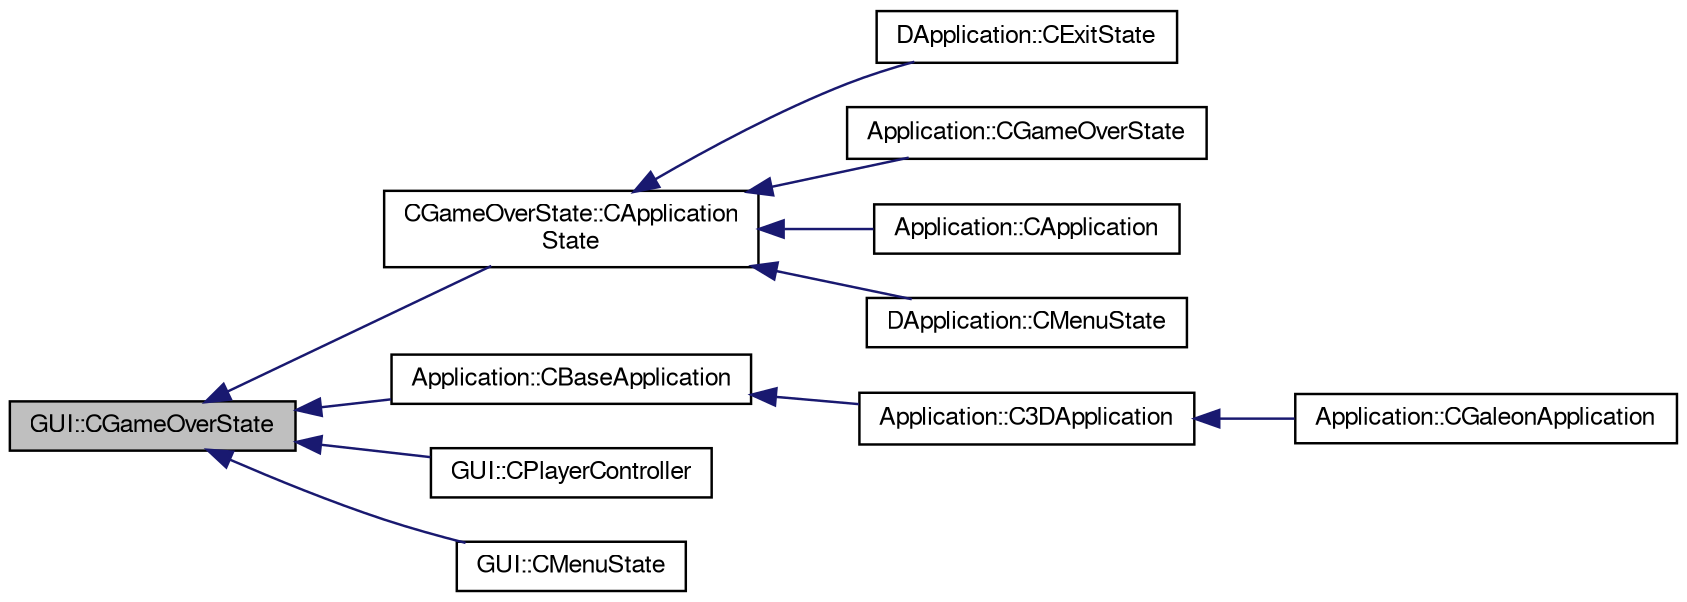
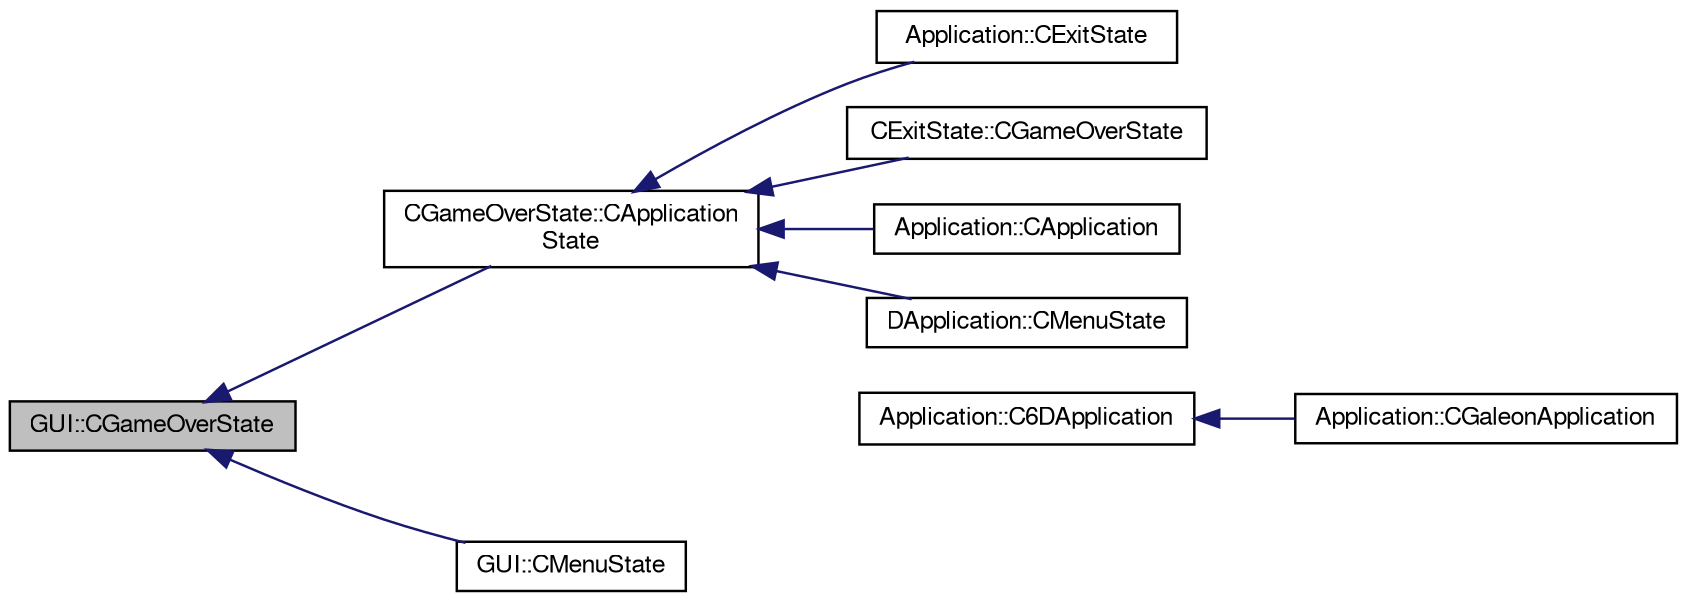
(1027, 37) -> (1027, 37)
(1027, 133) -> (1027, 133)
(571, 379) -> none
(1027, 419) -> (1027, 419)
(571, 473) -> none
